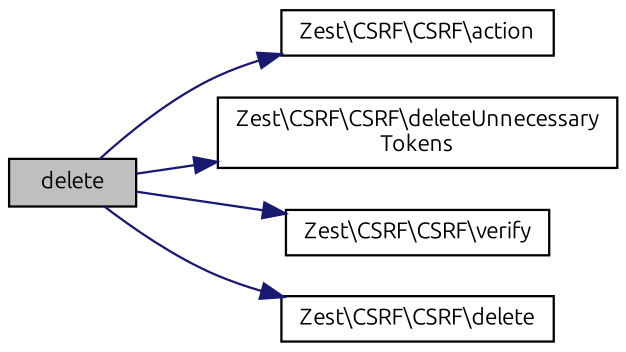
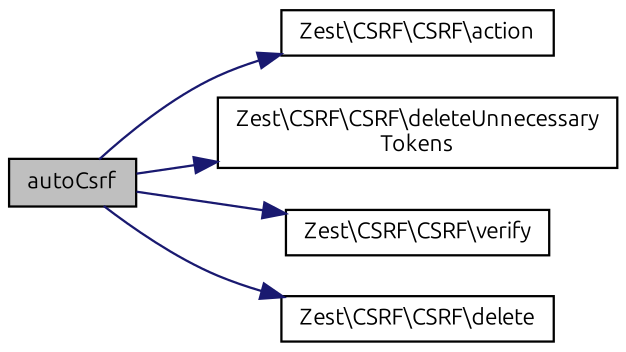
(73, 183) -> (73, 183)
